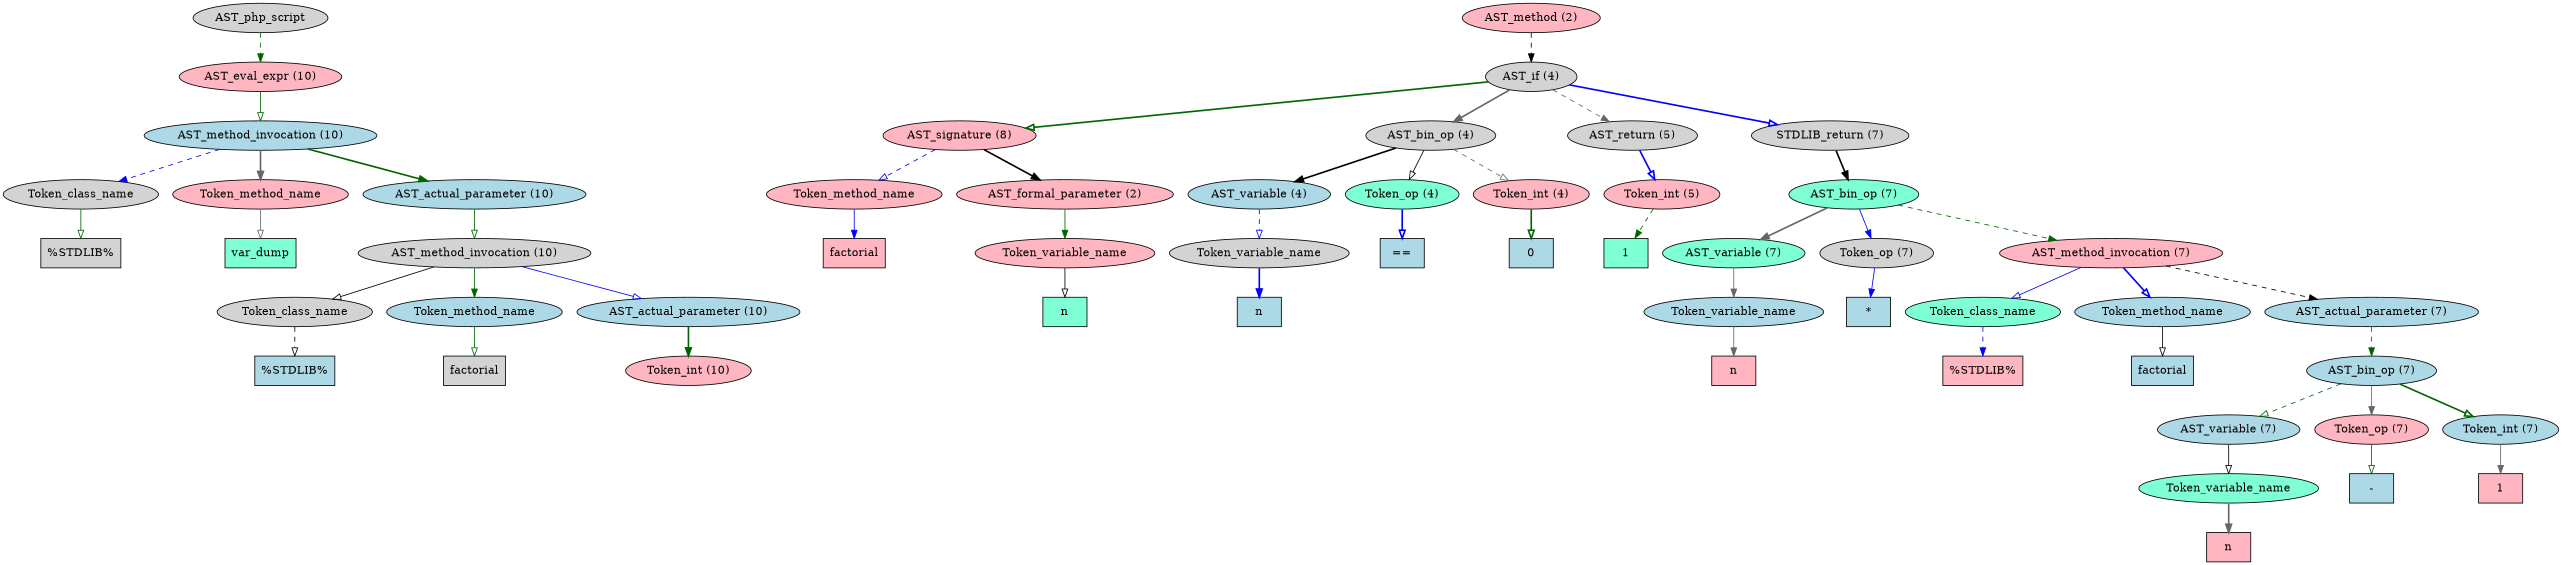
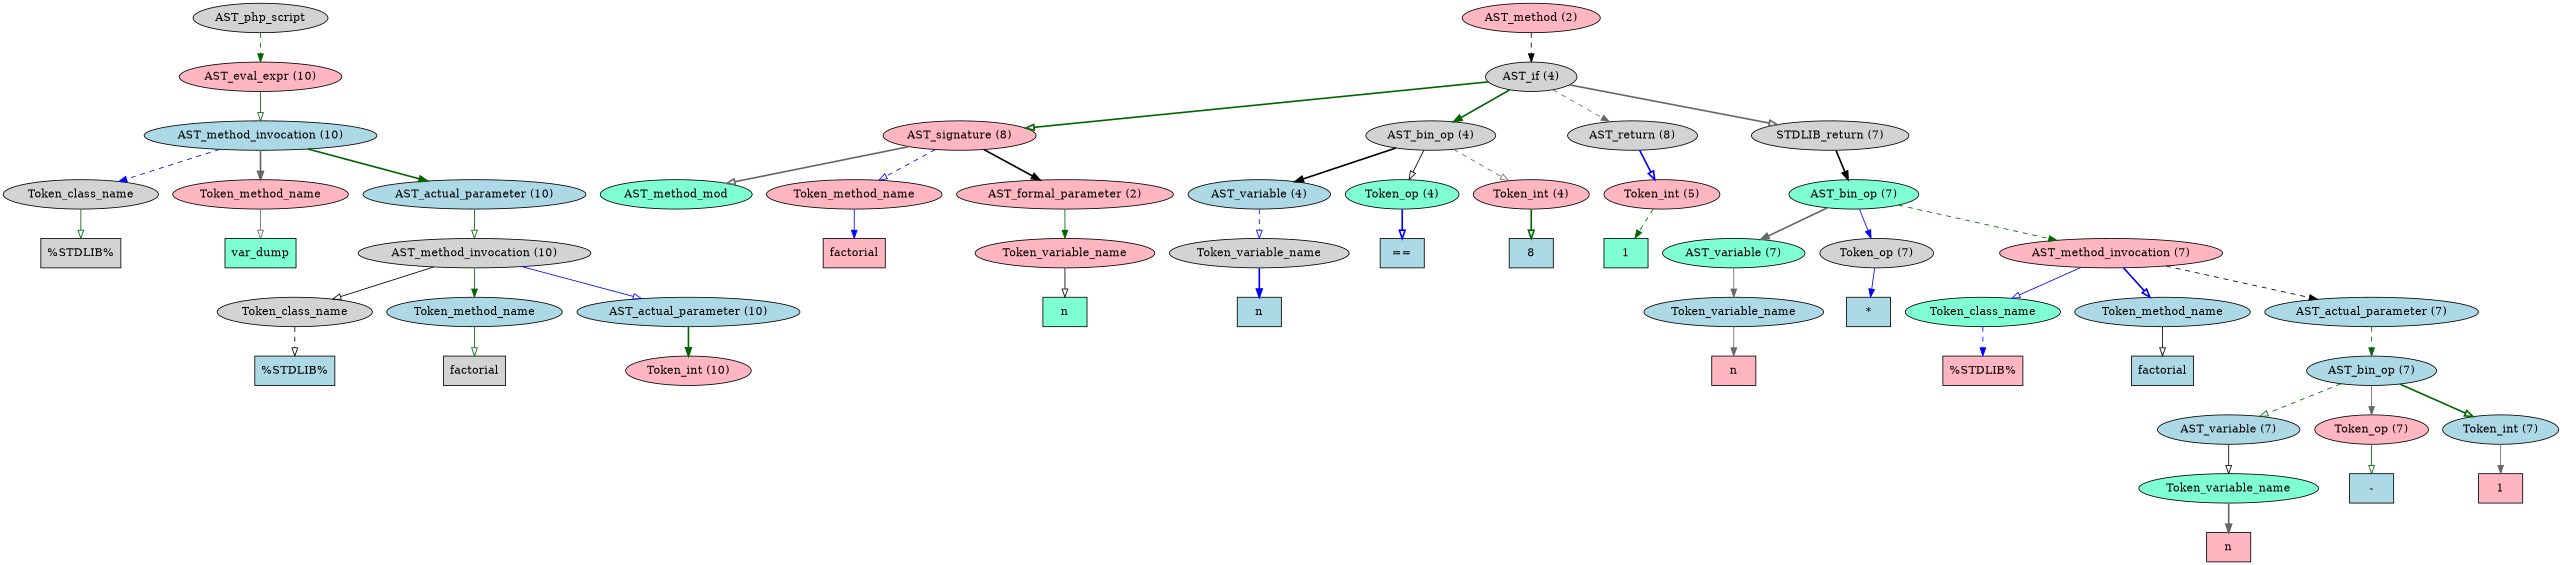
(1485, 104) -> (1485, 104)
(1669, 104) -> (1669, 104)
(1633, 136) -> (1633, 136)
none -> (676, 194)
(1531, 253) -> (1531, 253)
